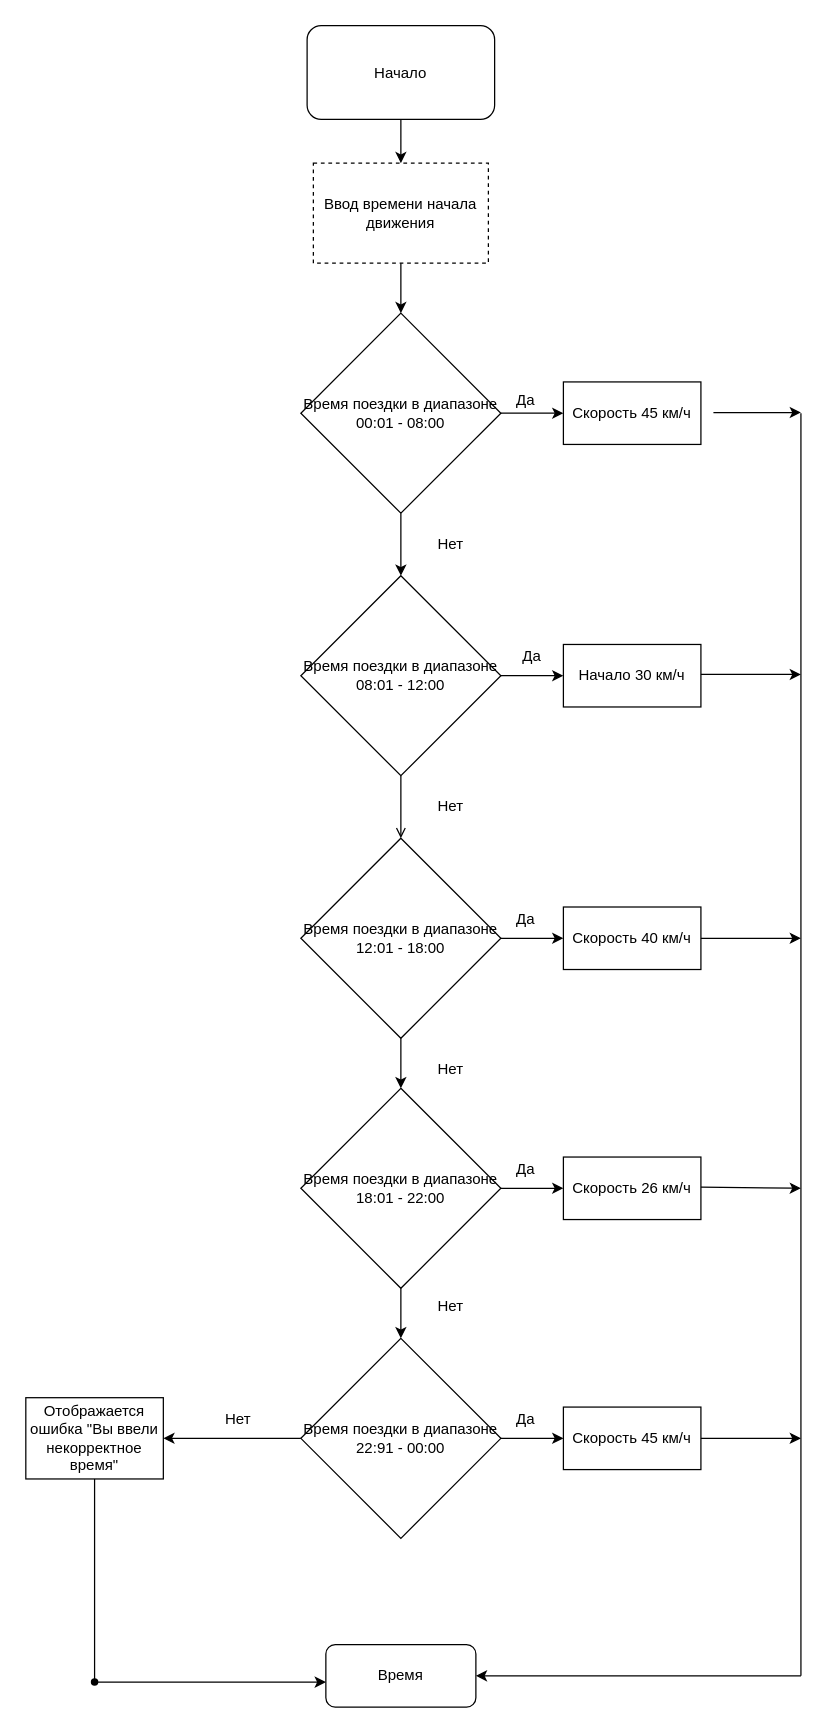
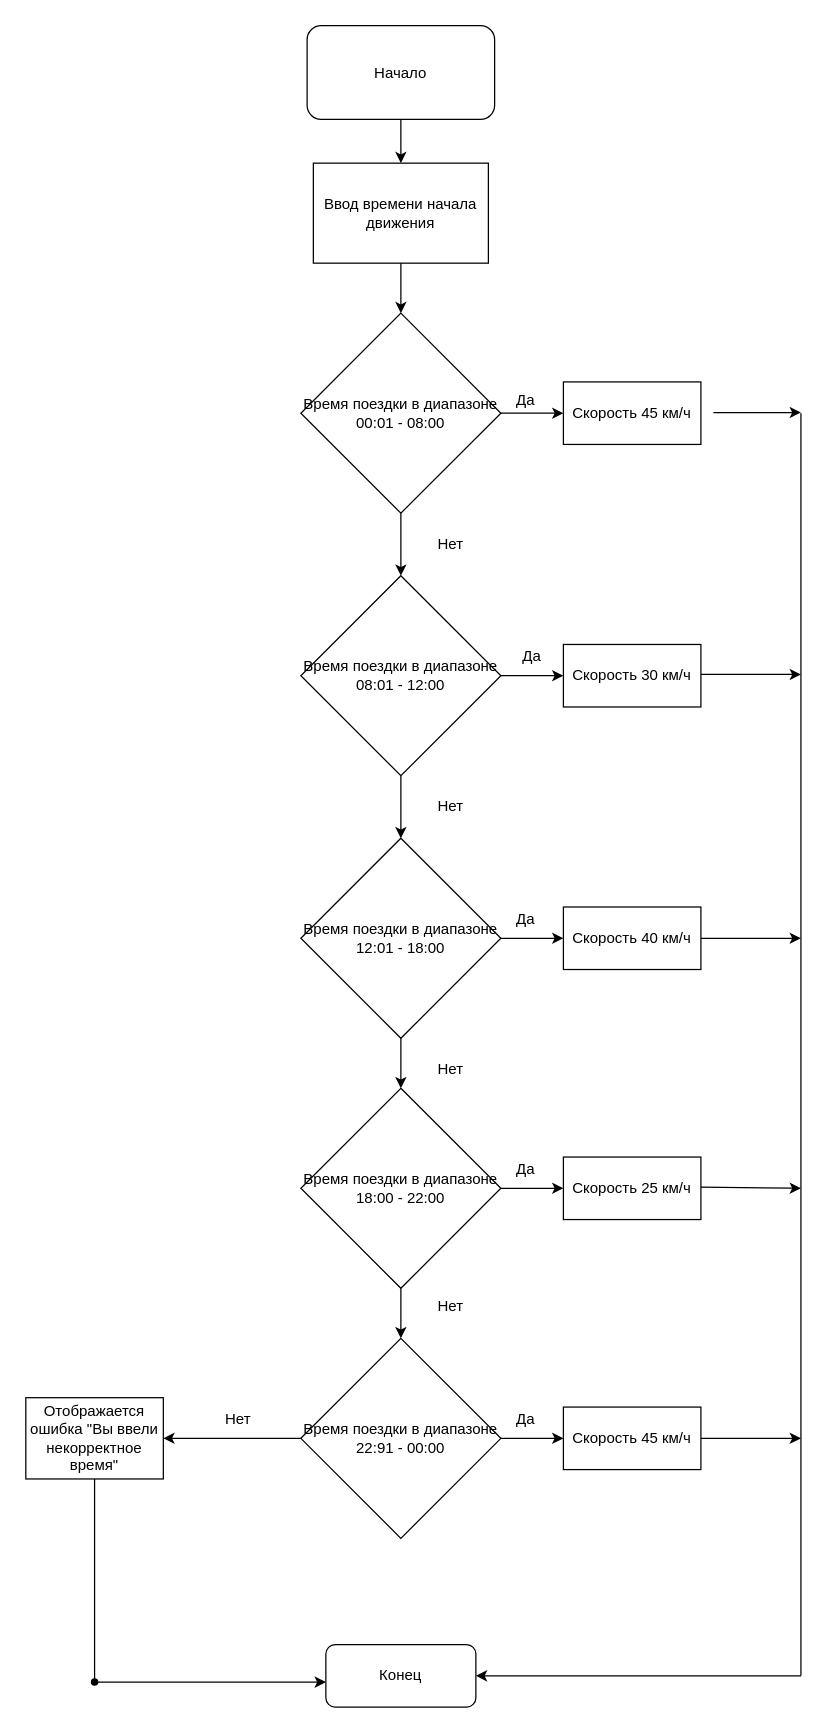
(401, 213) -> (401, 213)
(632, 676) -> (632, 676)
(401, 830) -> (401, 828)
(401, 1188) -> (401, 1188)
(632, 1188) -> (632, 1188)
(401, 1676) -> (401, 1676)
